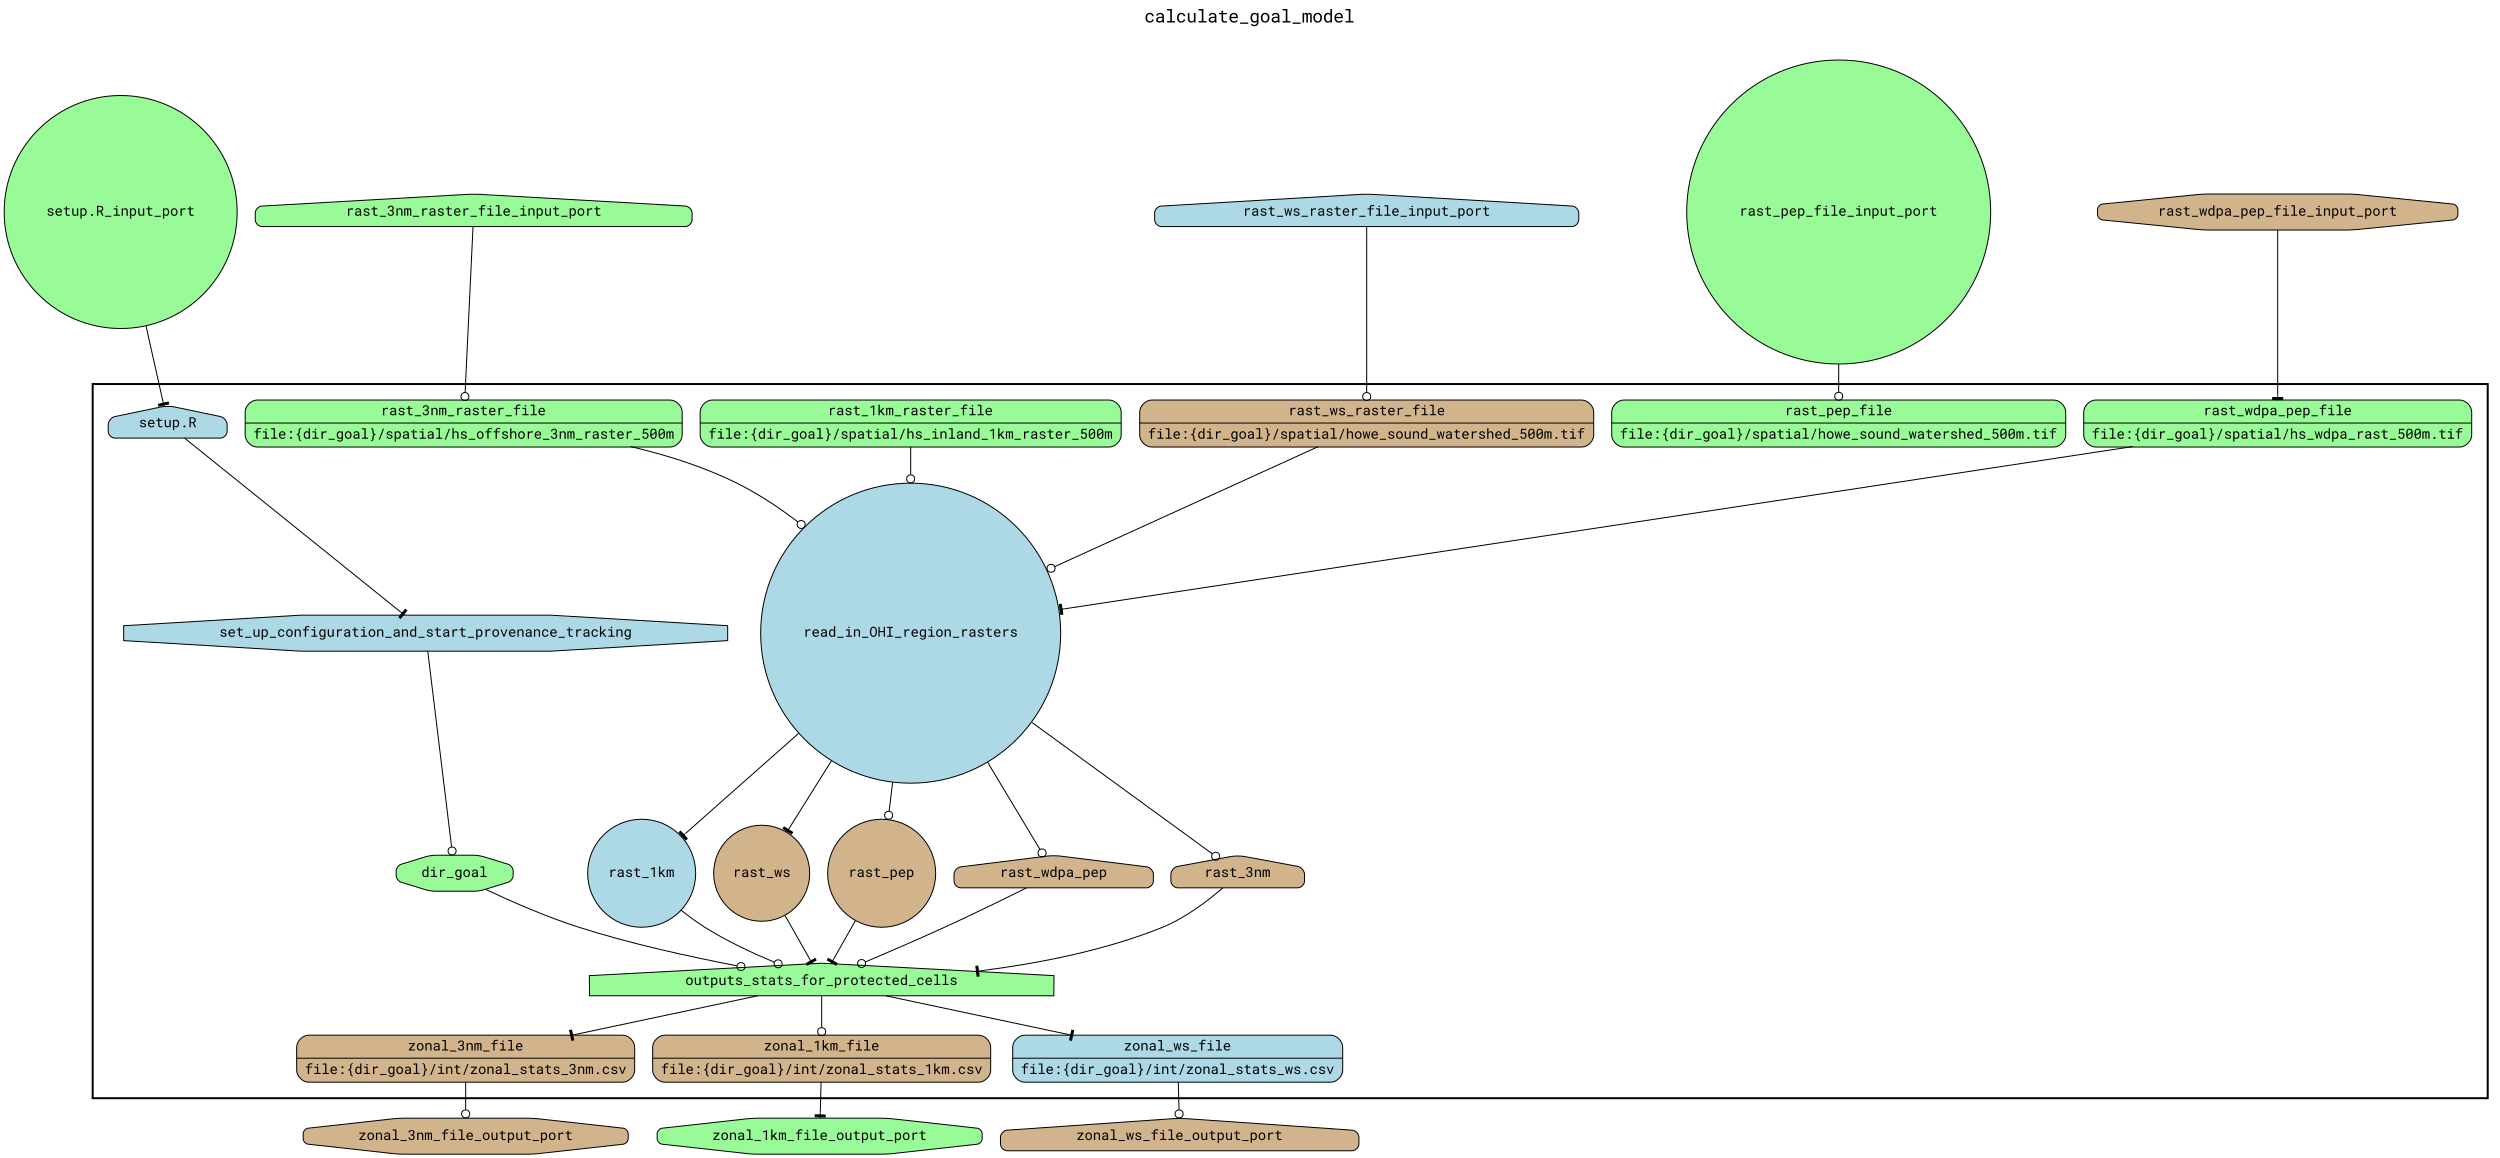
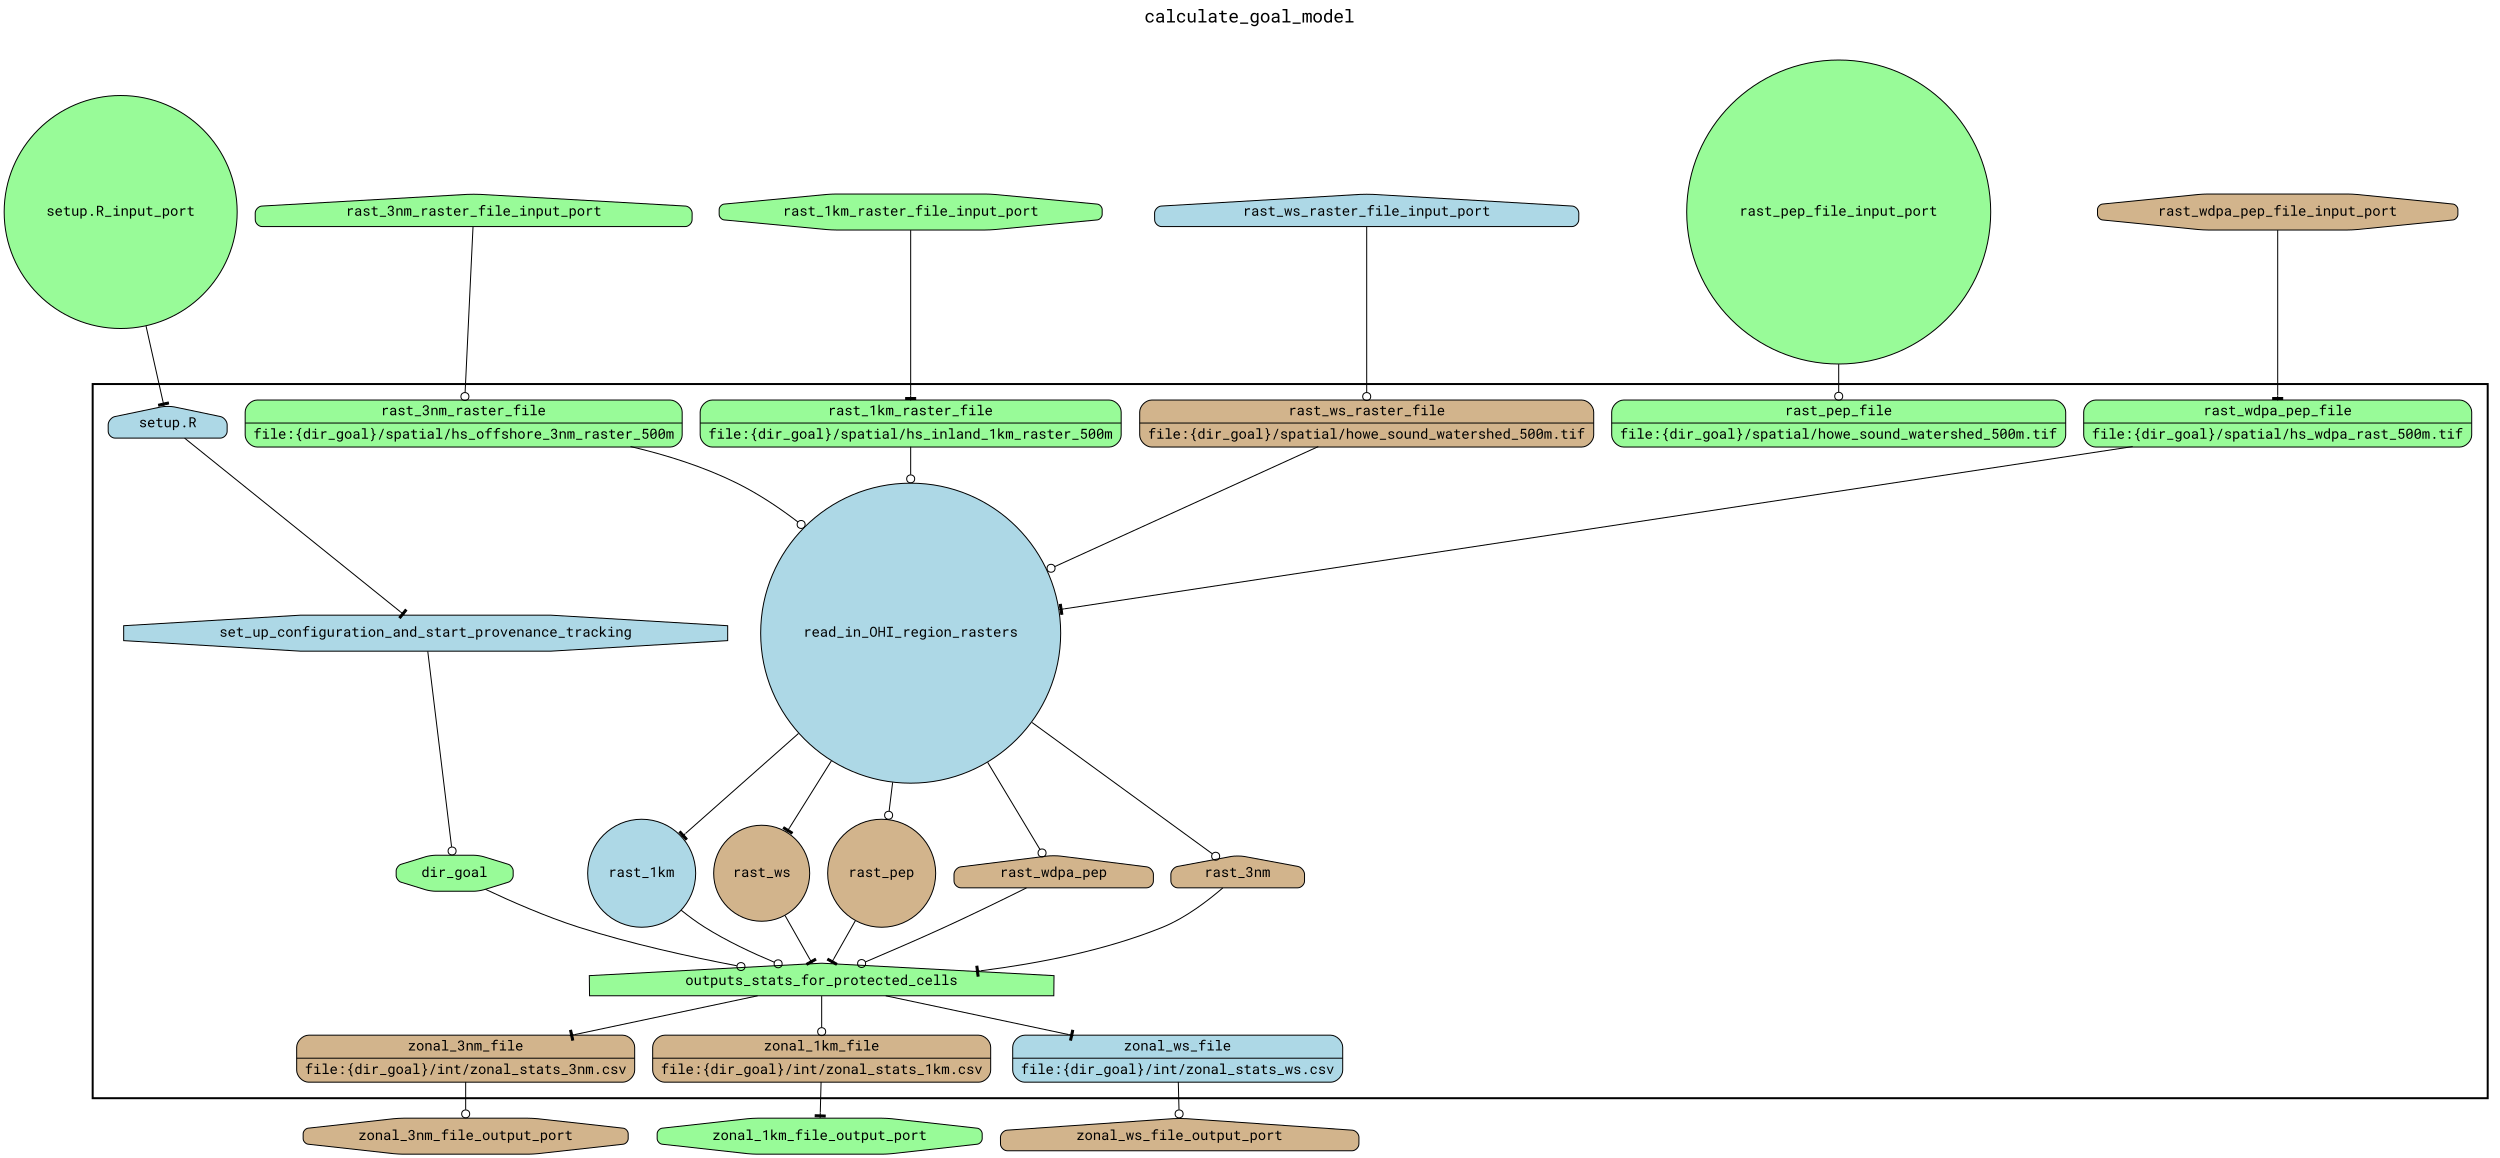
none -> (911, 212)
